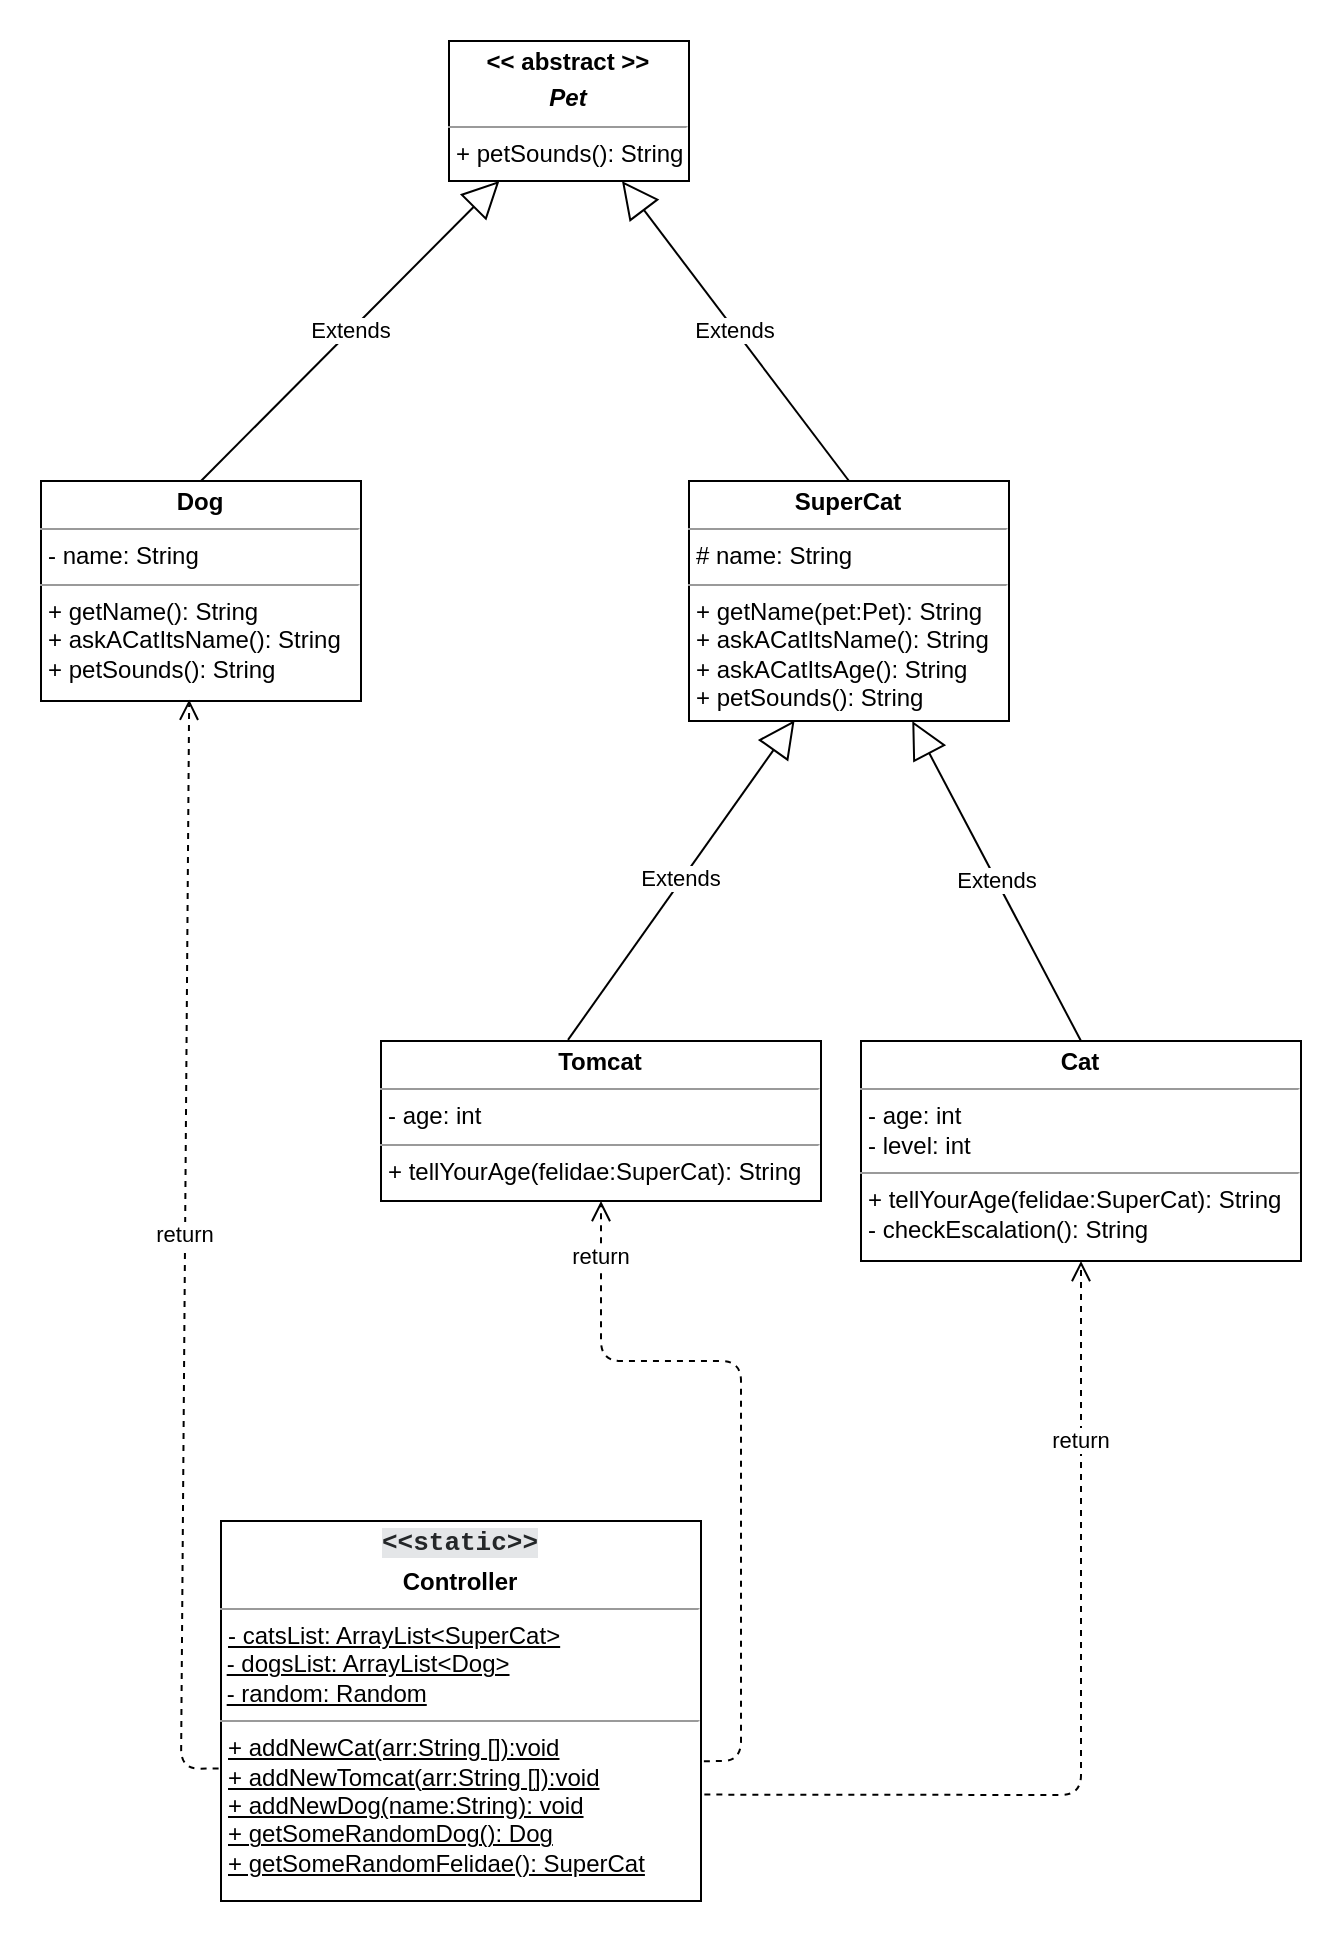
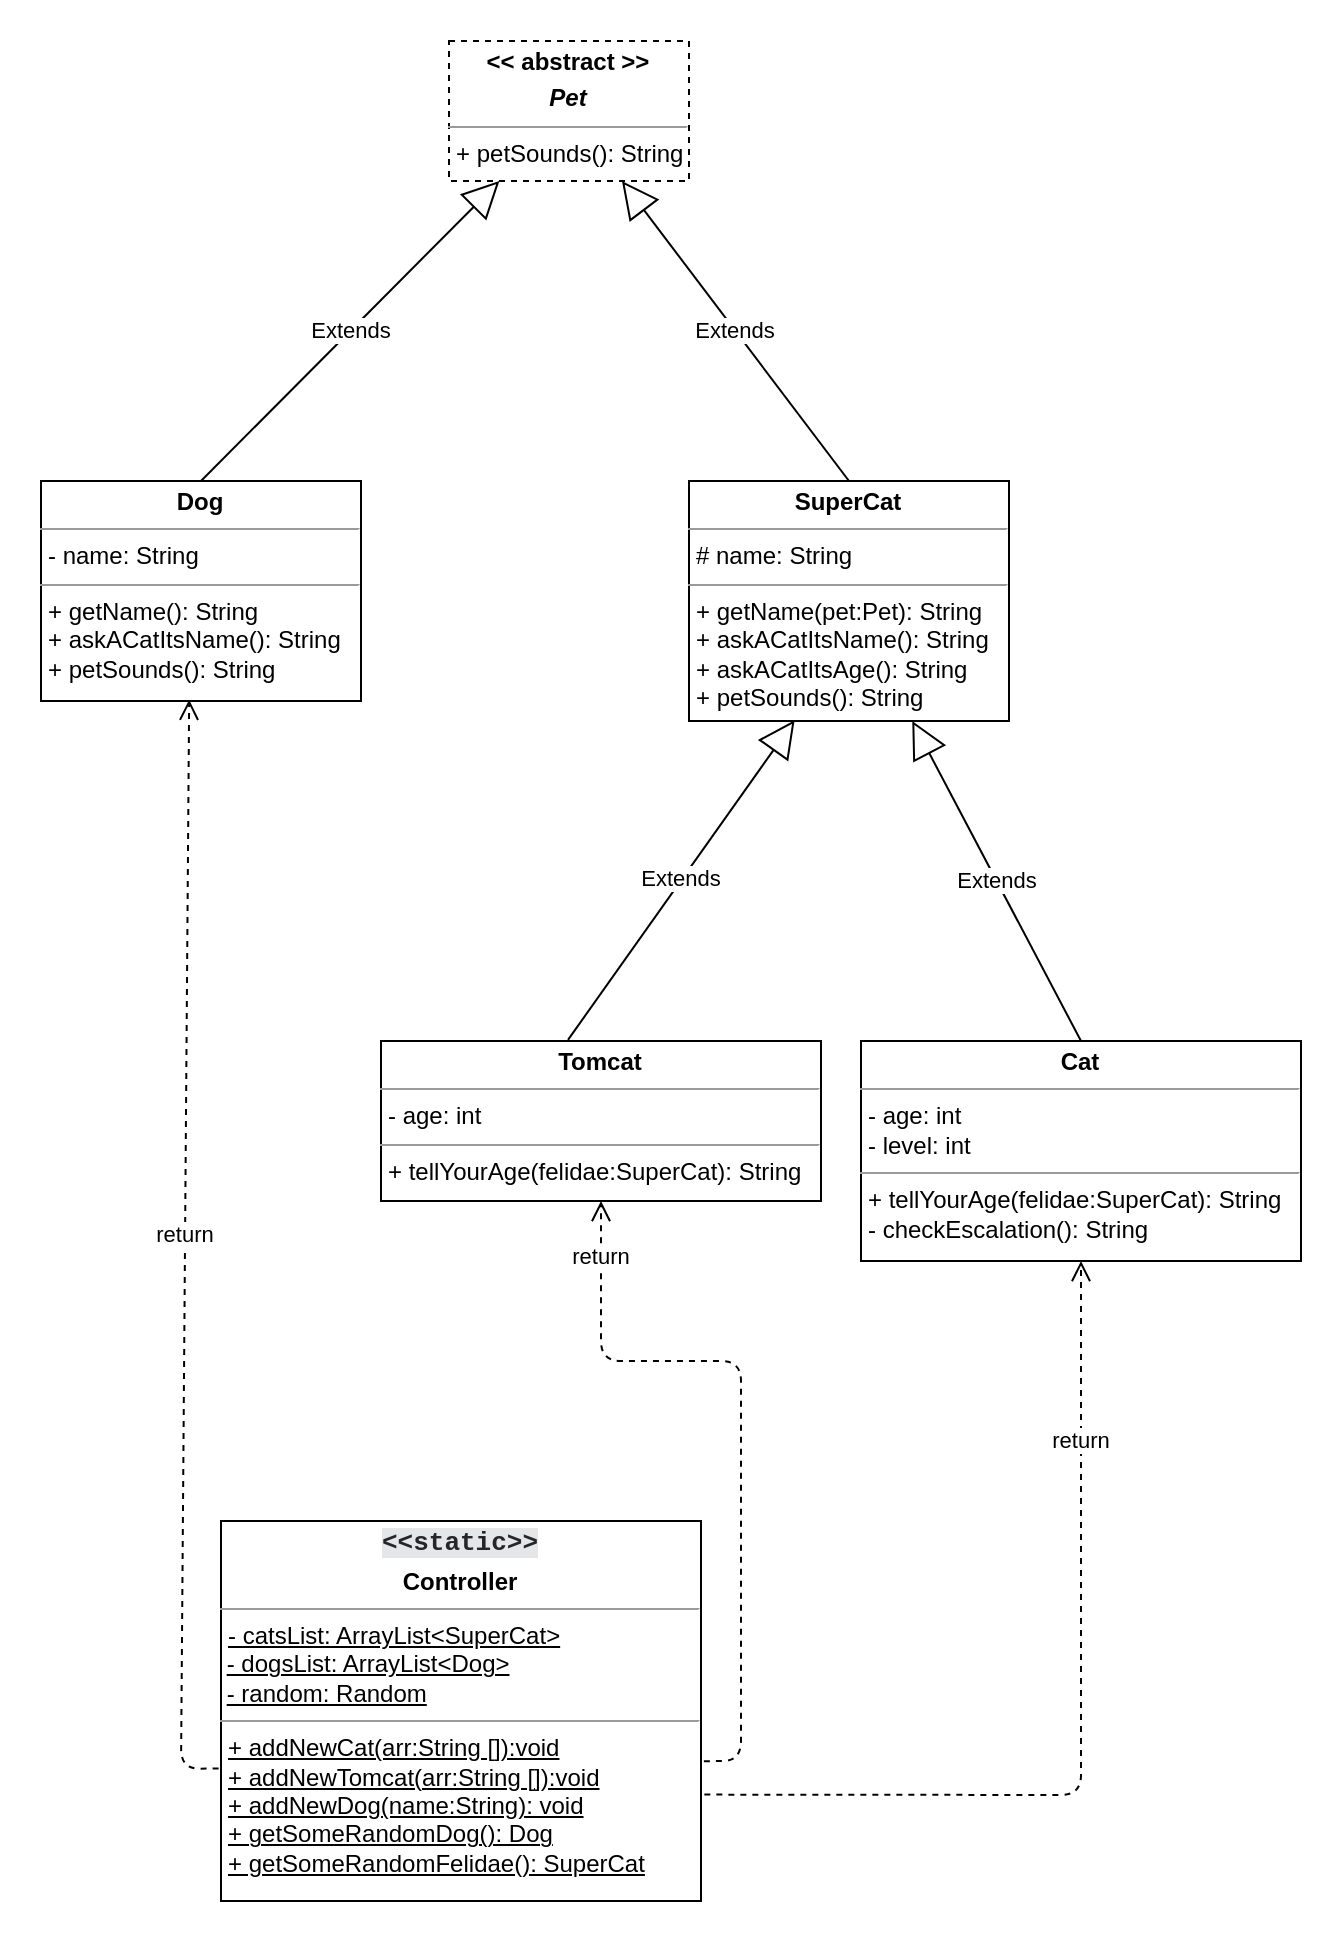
(569, 111) -> (569, 111)
